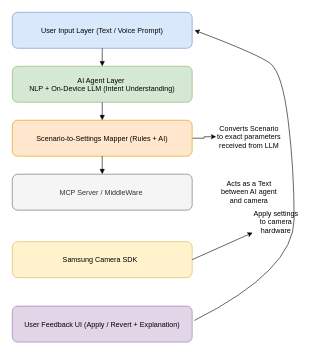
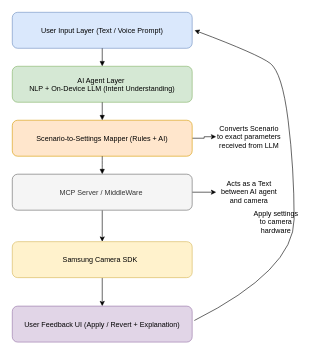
none -> (210, 192)
none -> (102, 236)
(221, 247) -> none
none -> (102, 300)
